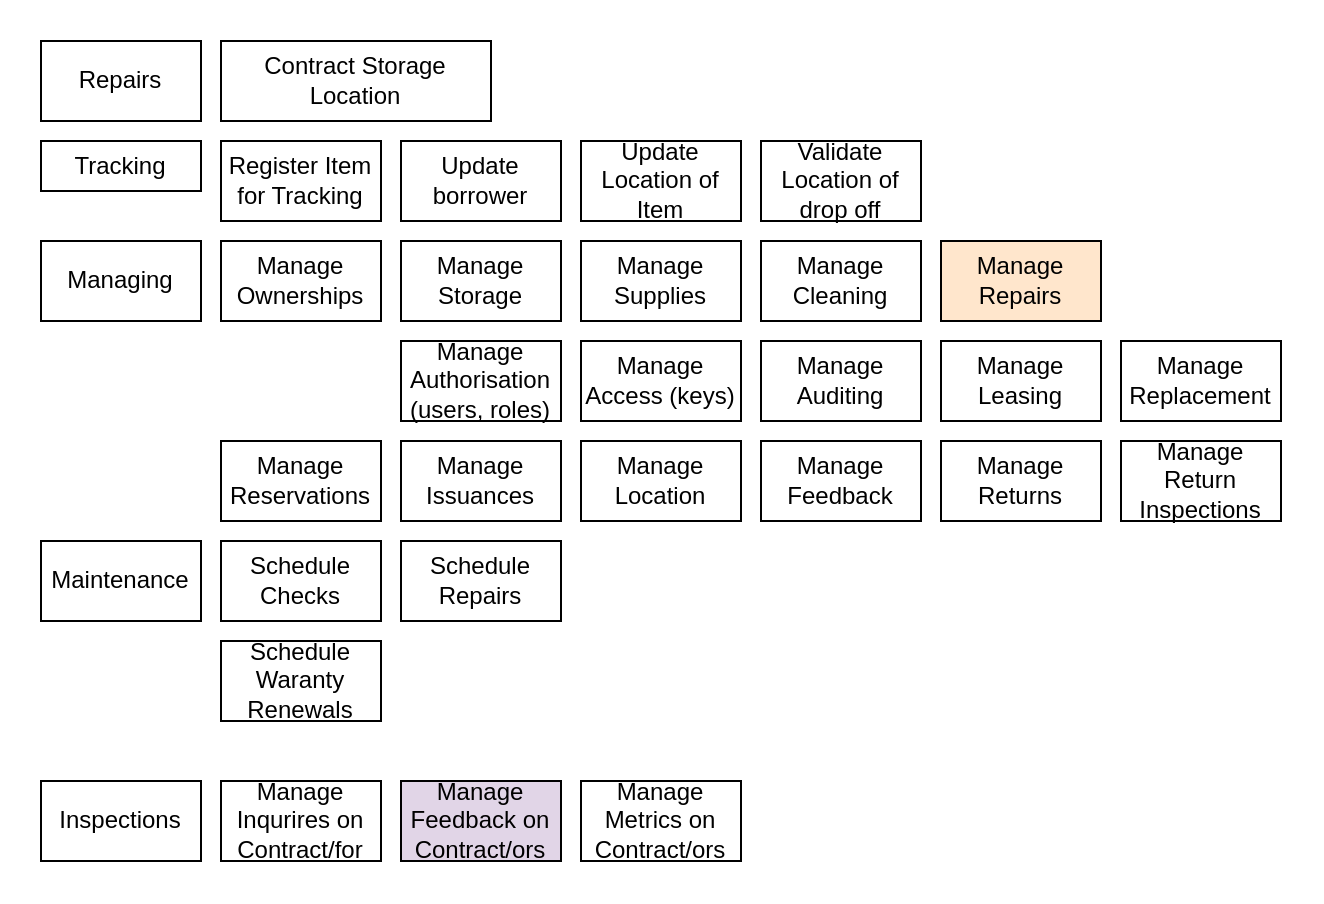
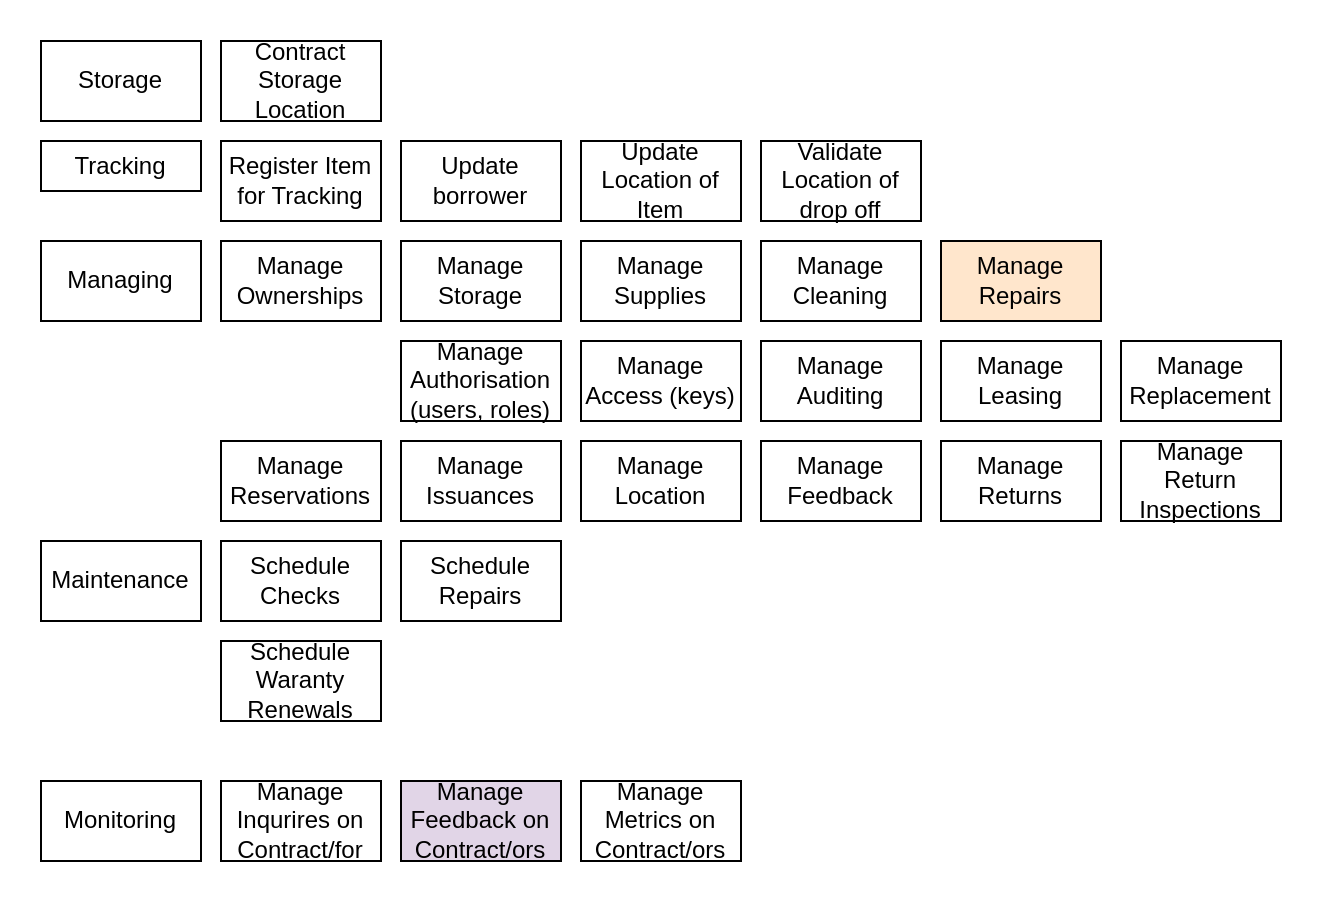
(121, 81) -> (121, 81)
(356, 81) -> (301, 81)
(121, 821) -> (121, 821)
